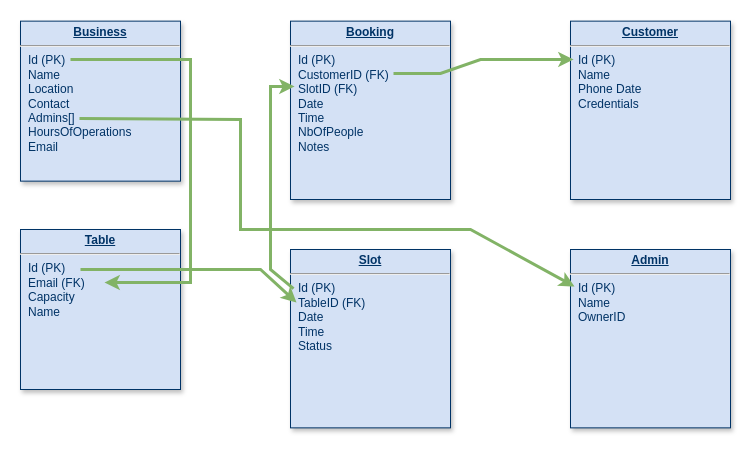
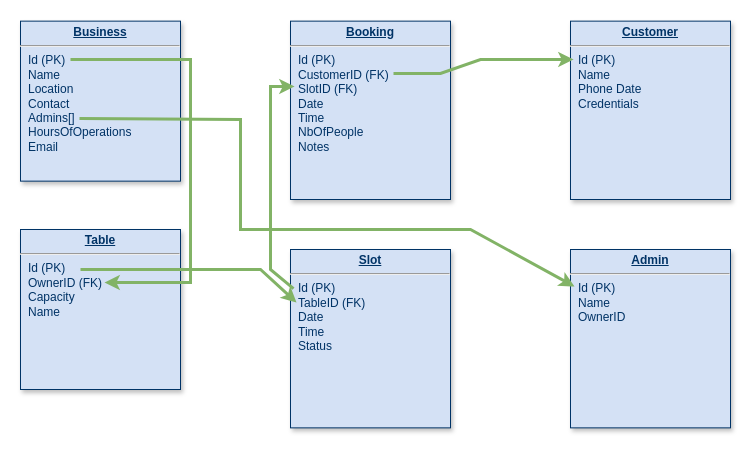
(49, 266) -> (59, 266)
